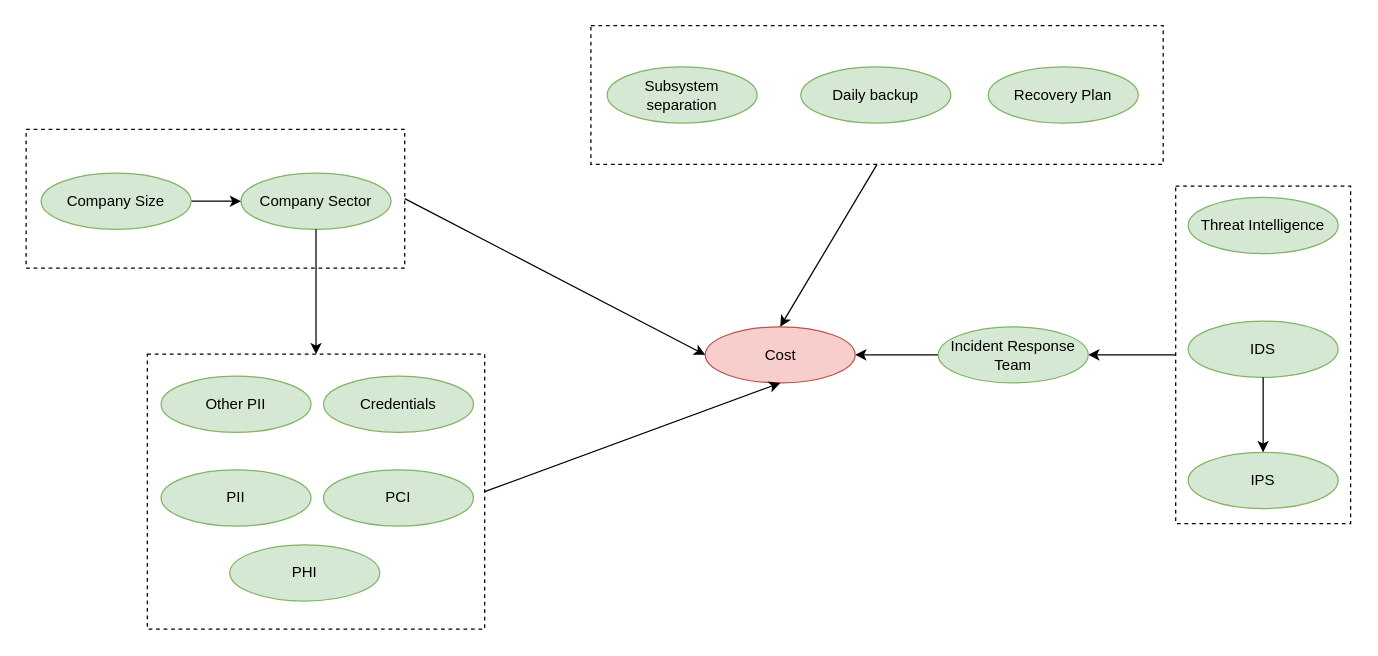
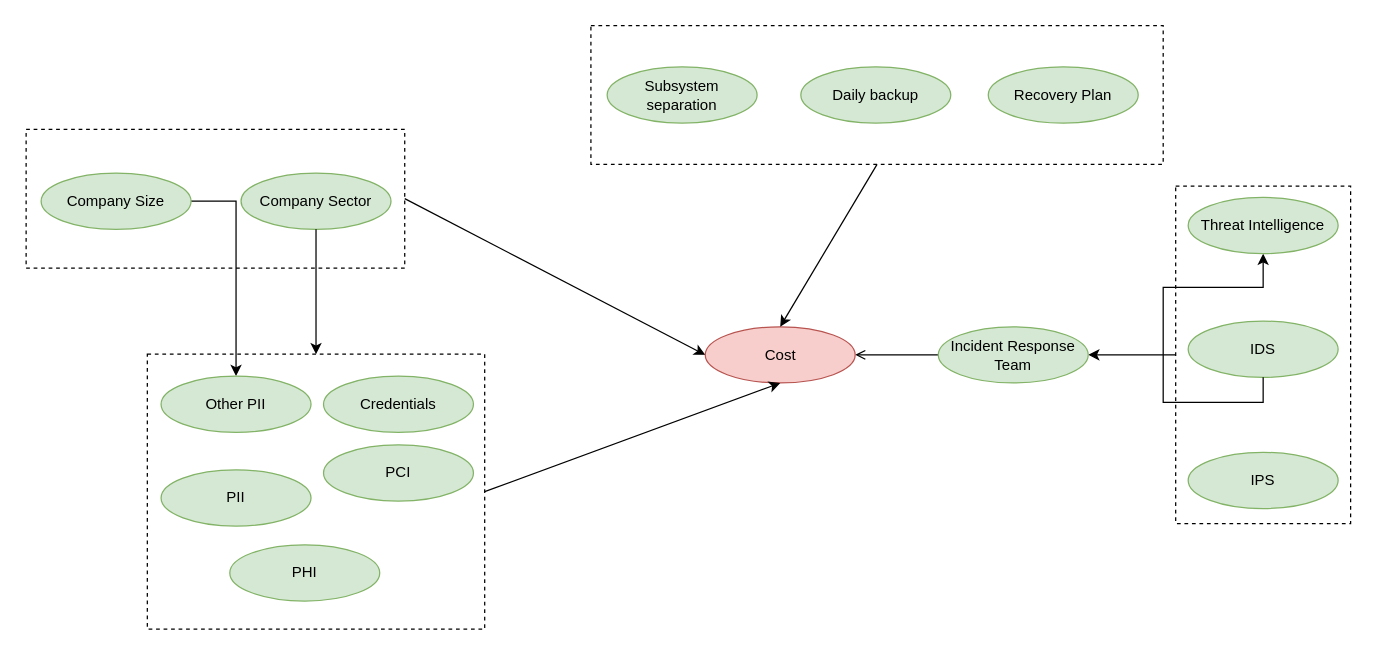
(231, 201) -> (236, 281)
(865, 355) -> (863, 355)
(1263, 422) -> (1163, 335)
(398, 498) -> (398, 473)
